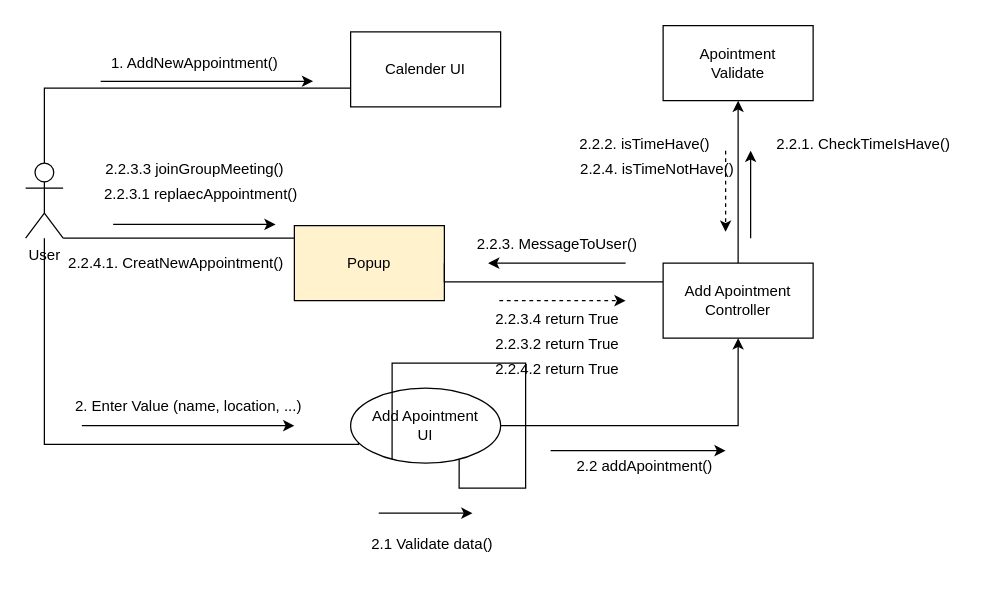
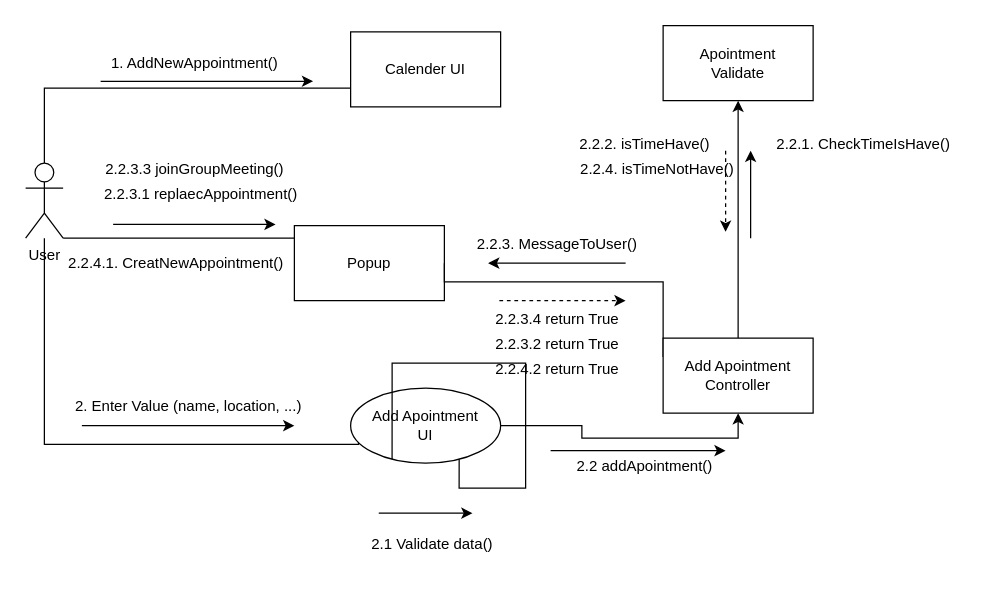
(369, 263) -> (369, 263)
(738, 301) -> (738, 376)
